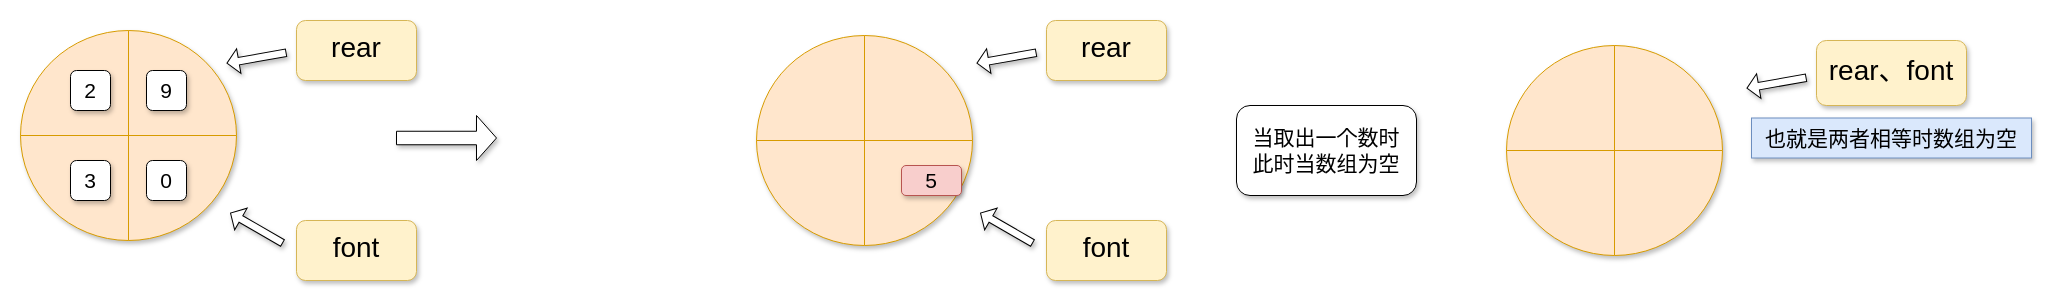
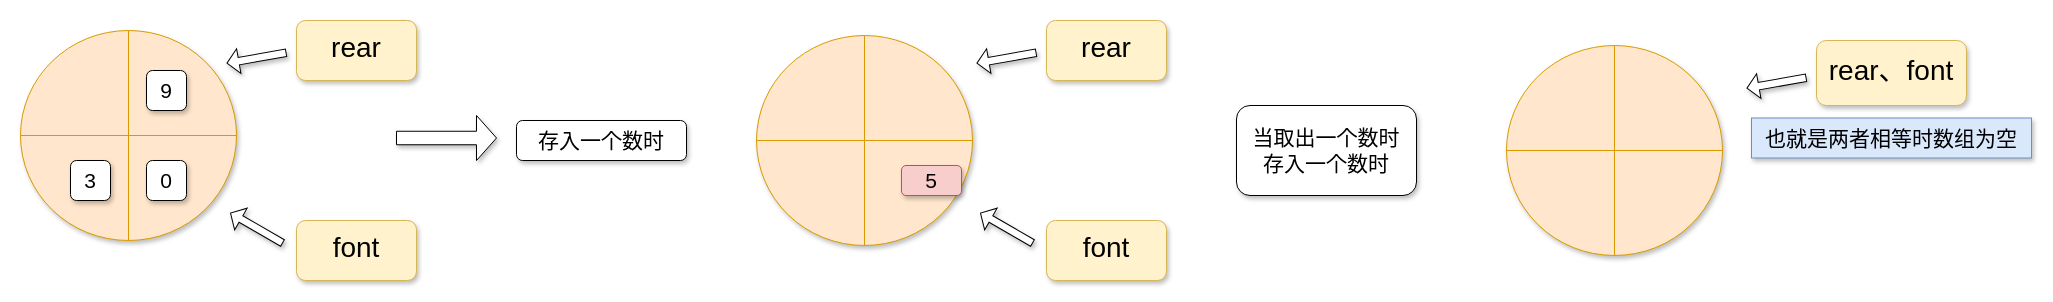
(91, 91) -> none
none -> (602, 141)
(1327, 151) -> (1327, 151)
